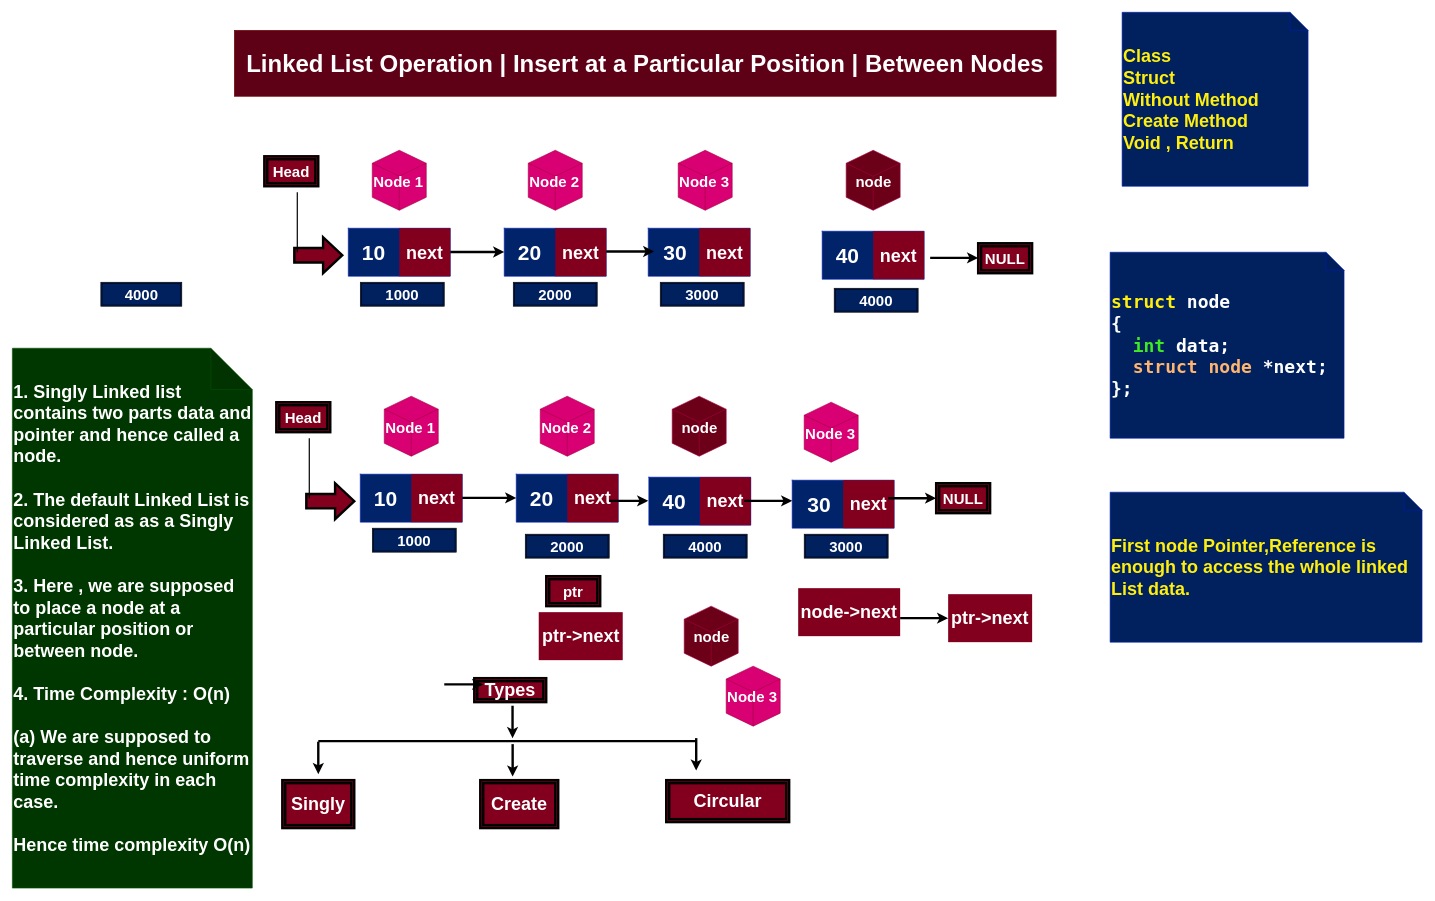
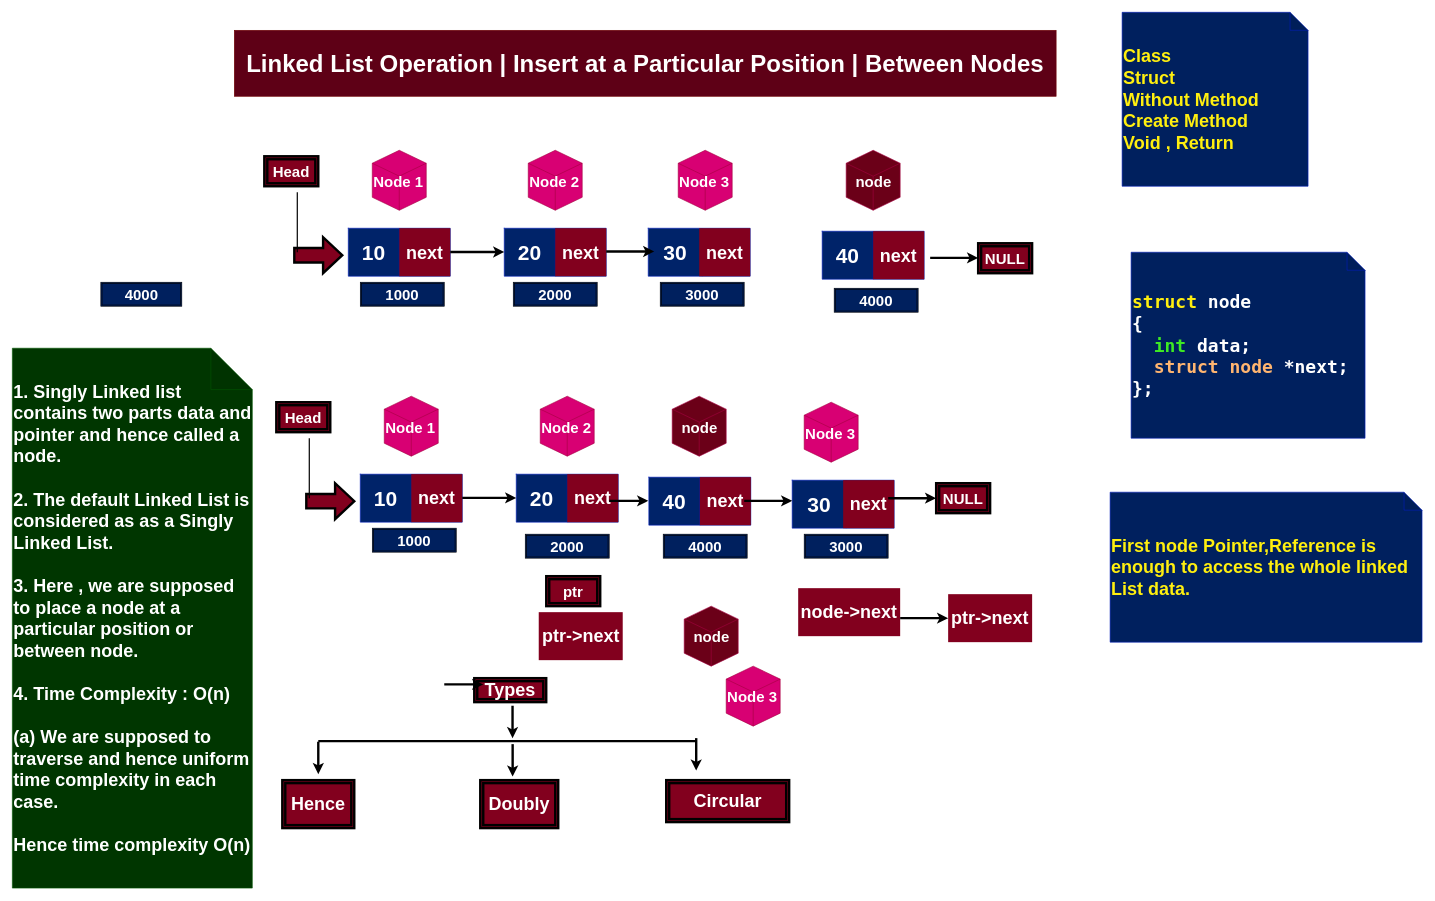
(1227, 345) -> (1248, 345)
(318, 804) -> (318, 804)
(519, 804) -> (519, 804)
